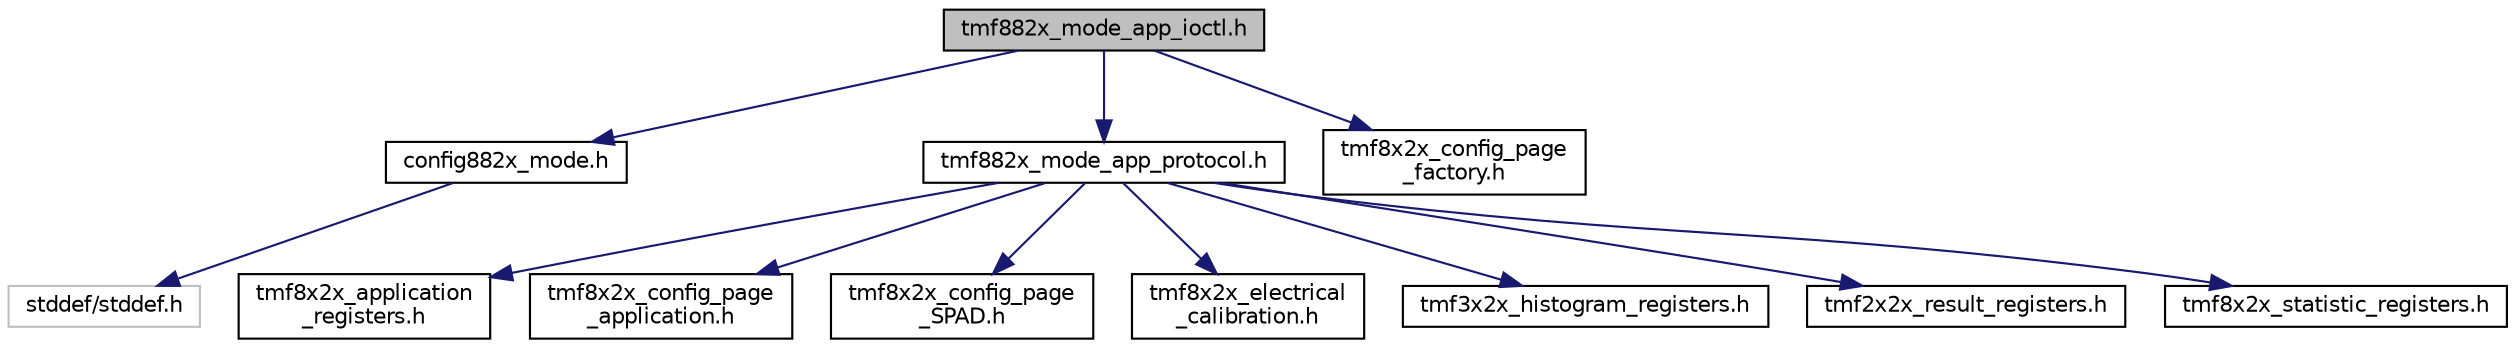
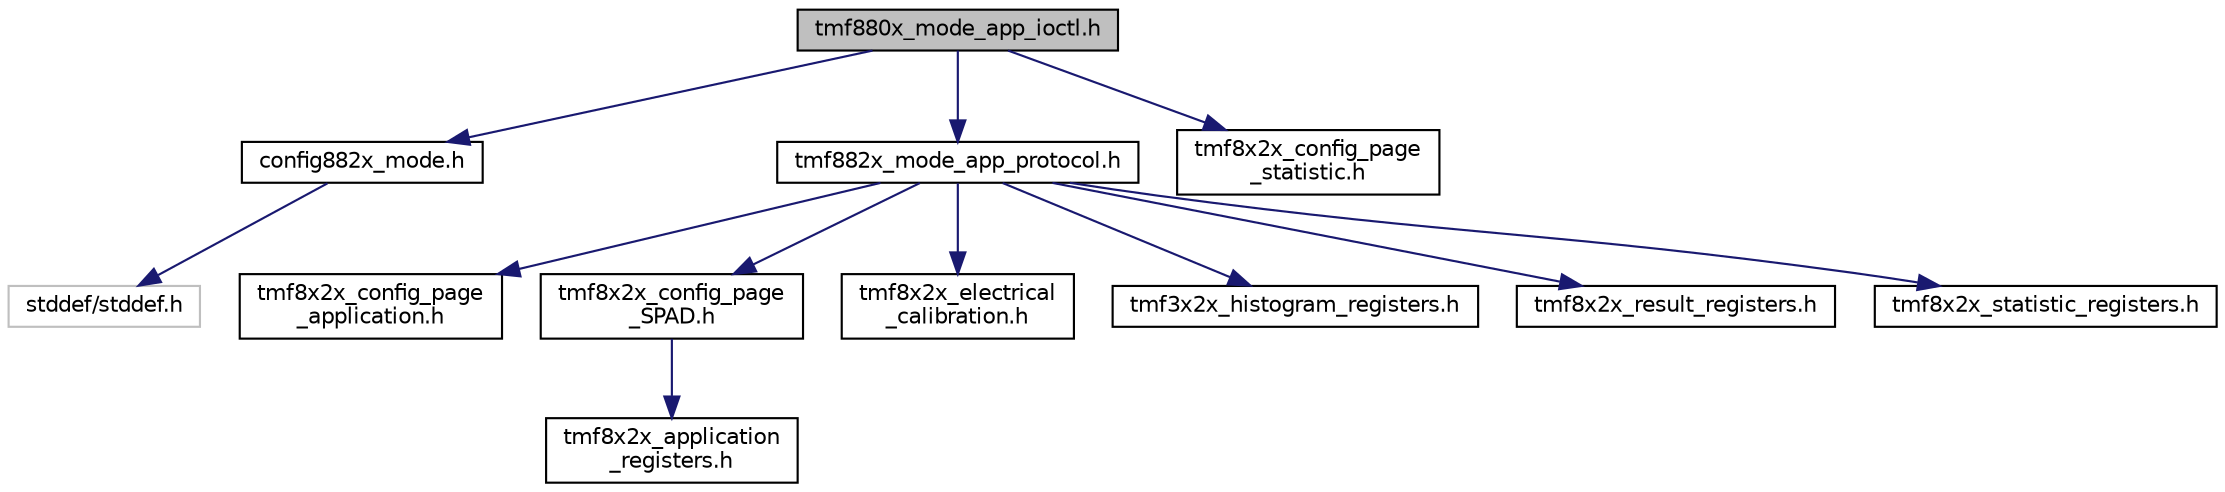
(1104, 30) -> (958, 30)
(1454, 162) -> (1308, 162)
(755, 227) -> (672, 367)
(1966, 306) -> (1676, 306)
